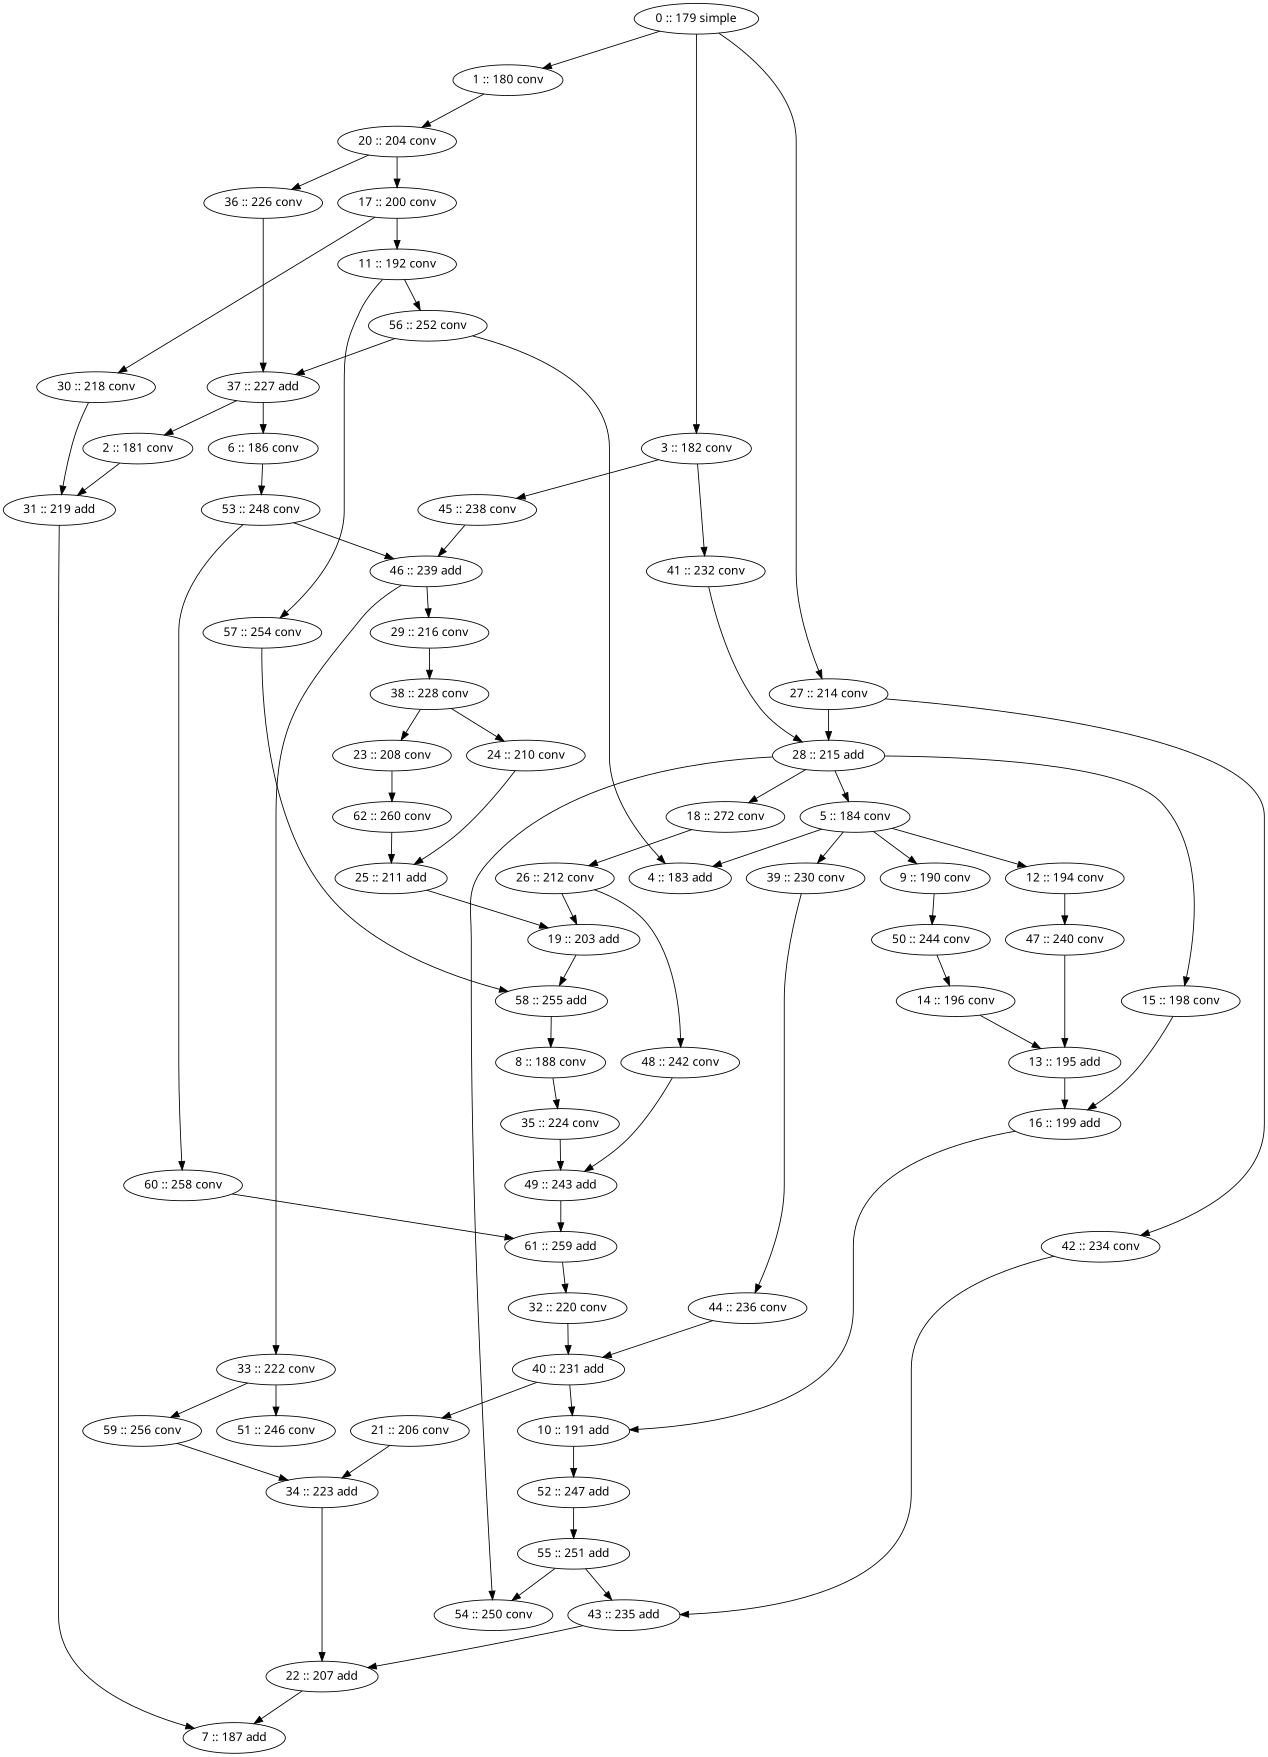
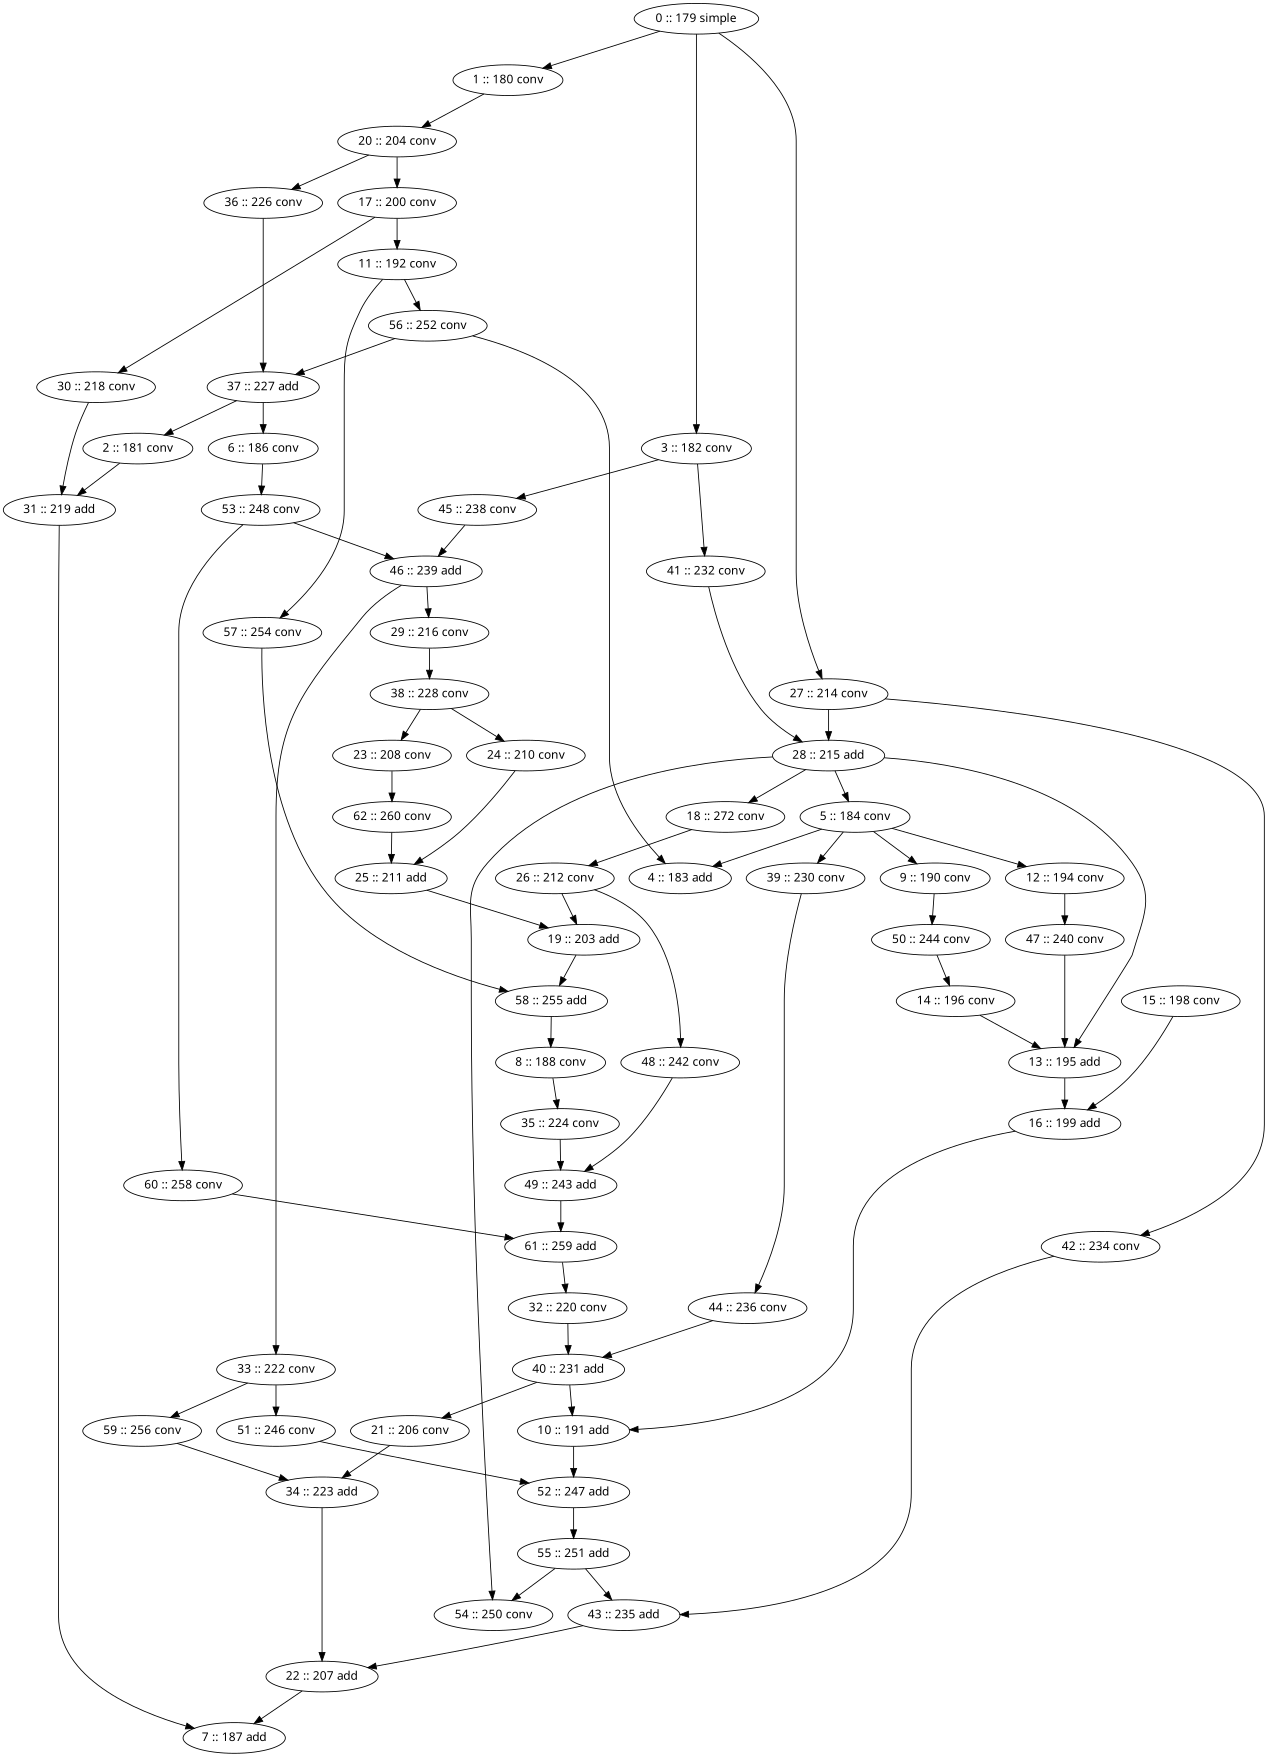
(1117, 780) -> (1105, 833)
none -> (420, 1462)
